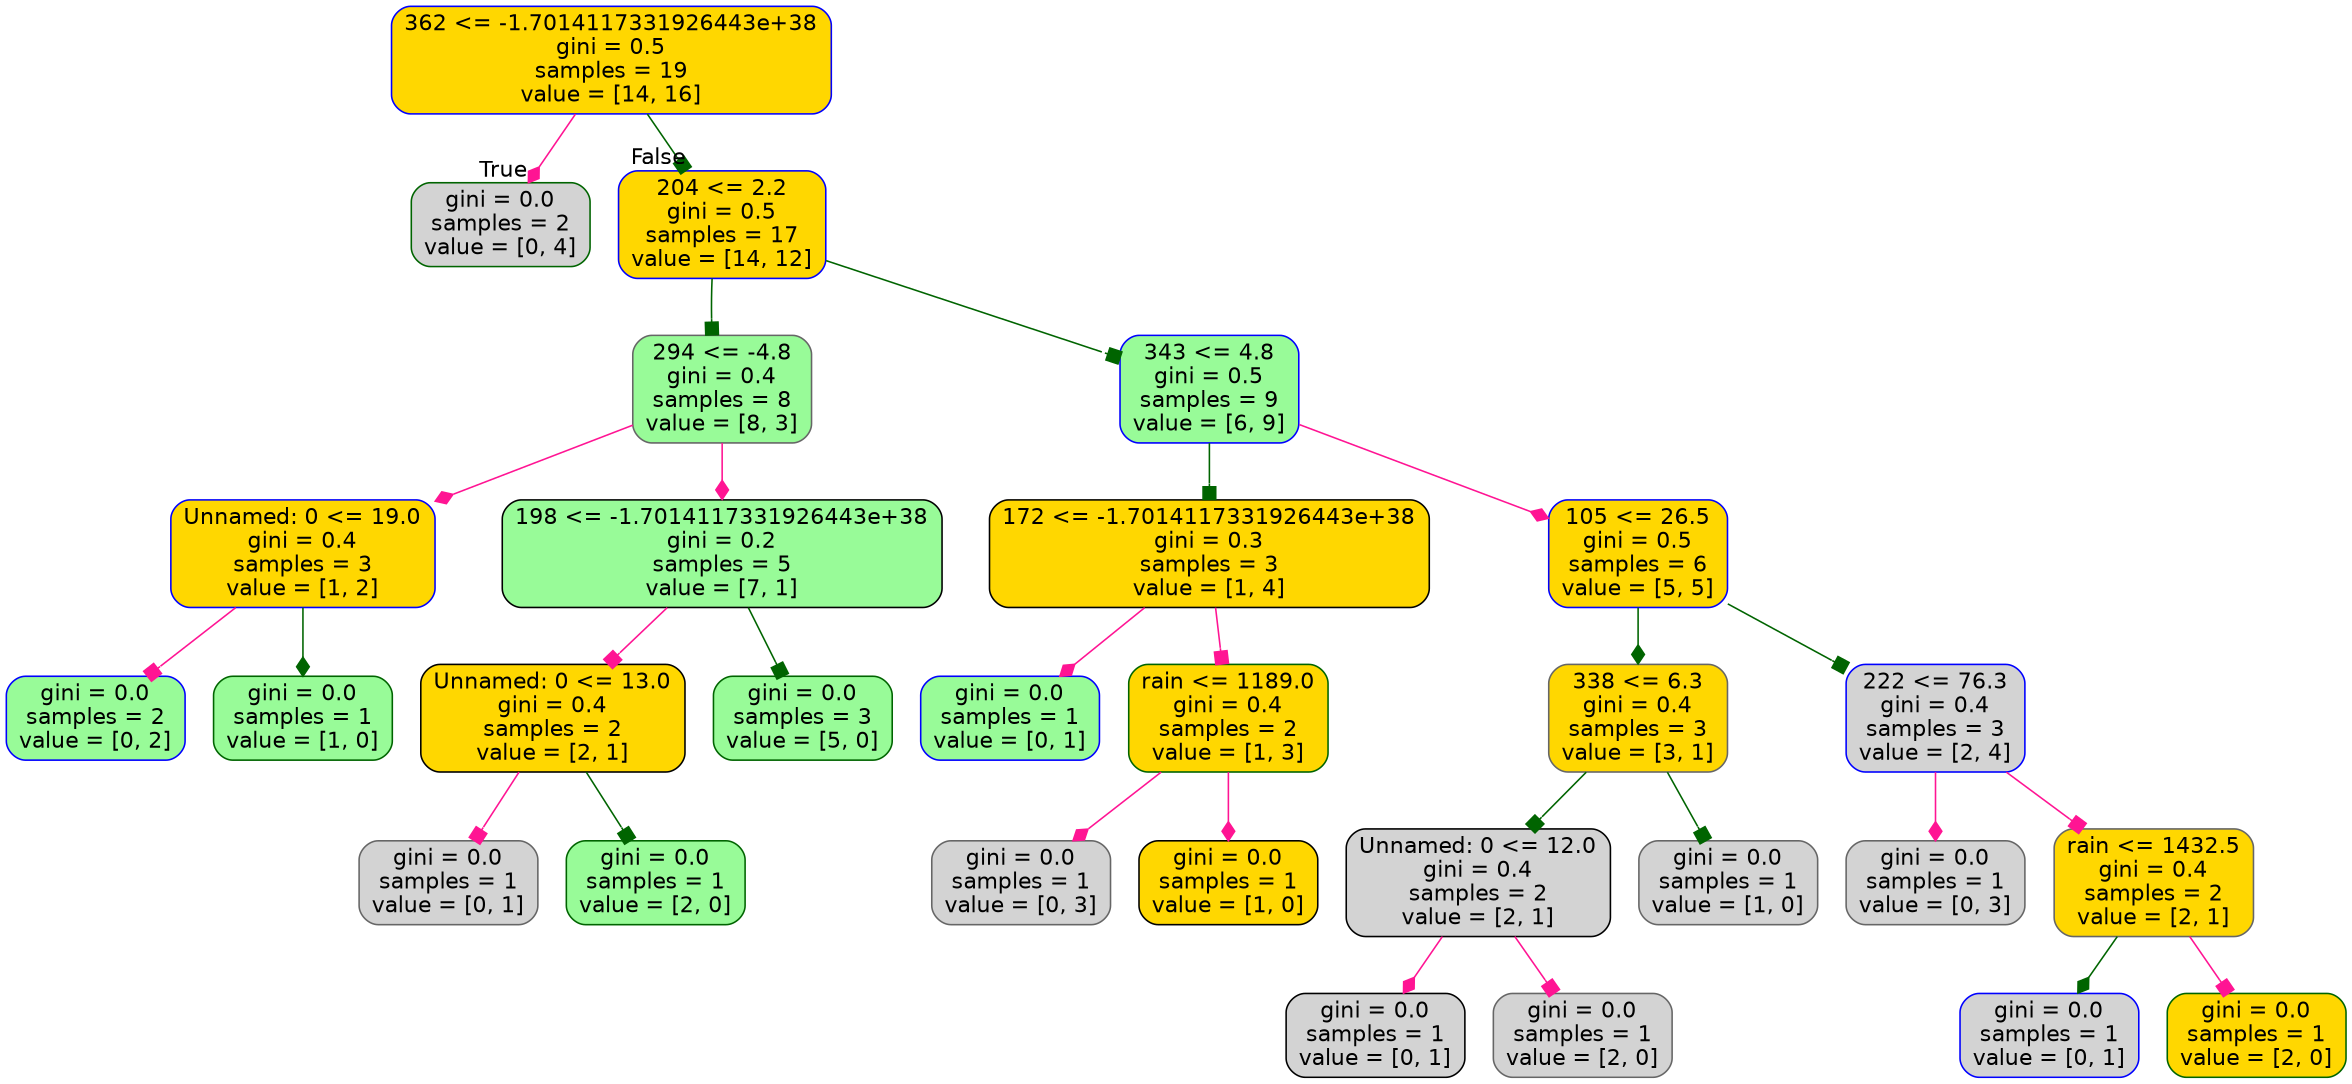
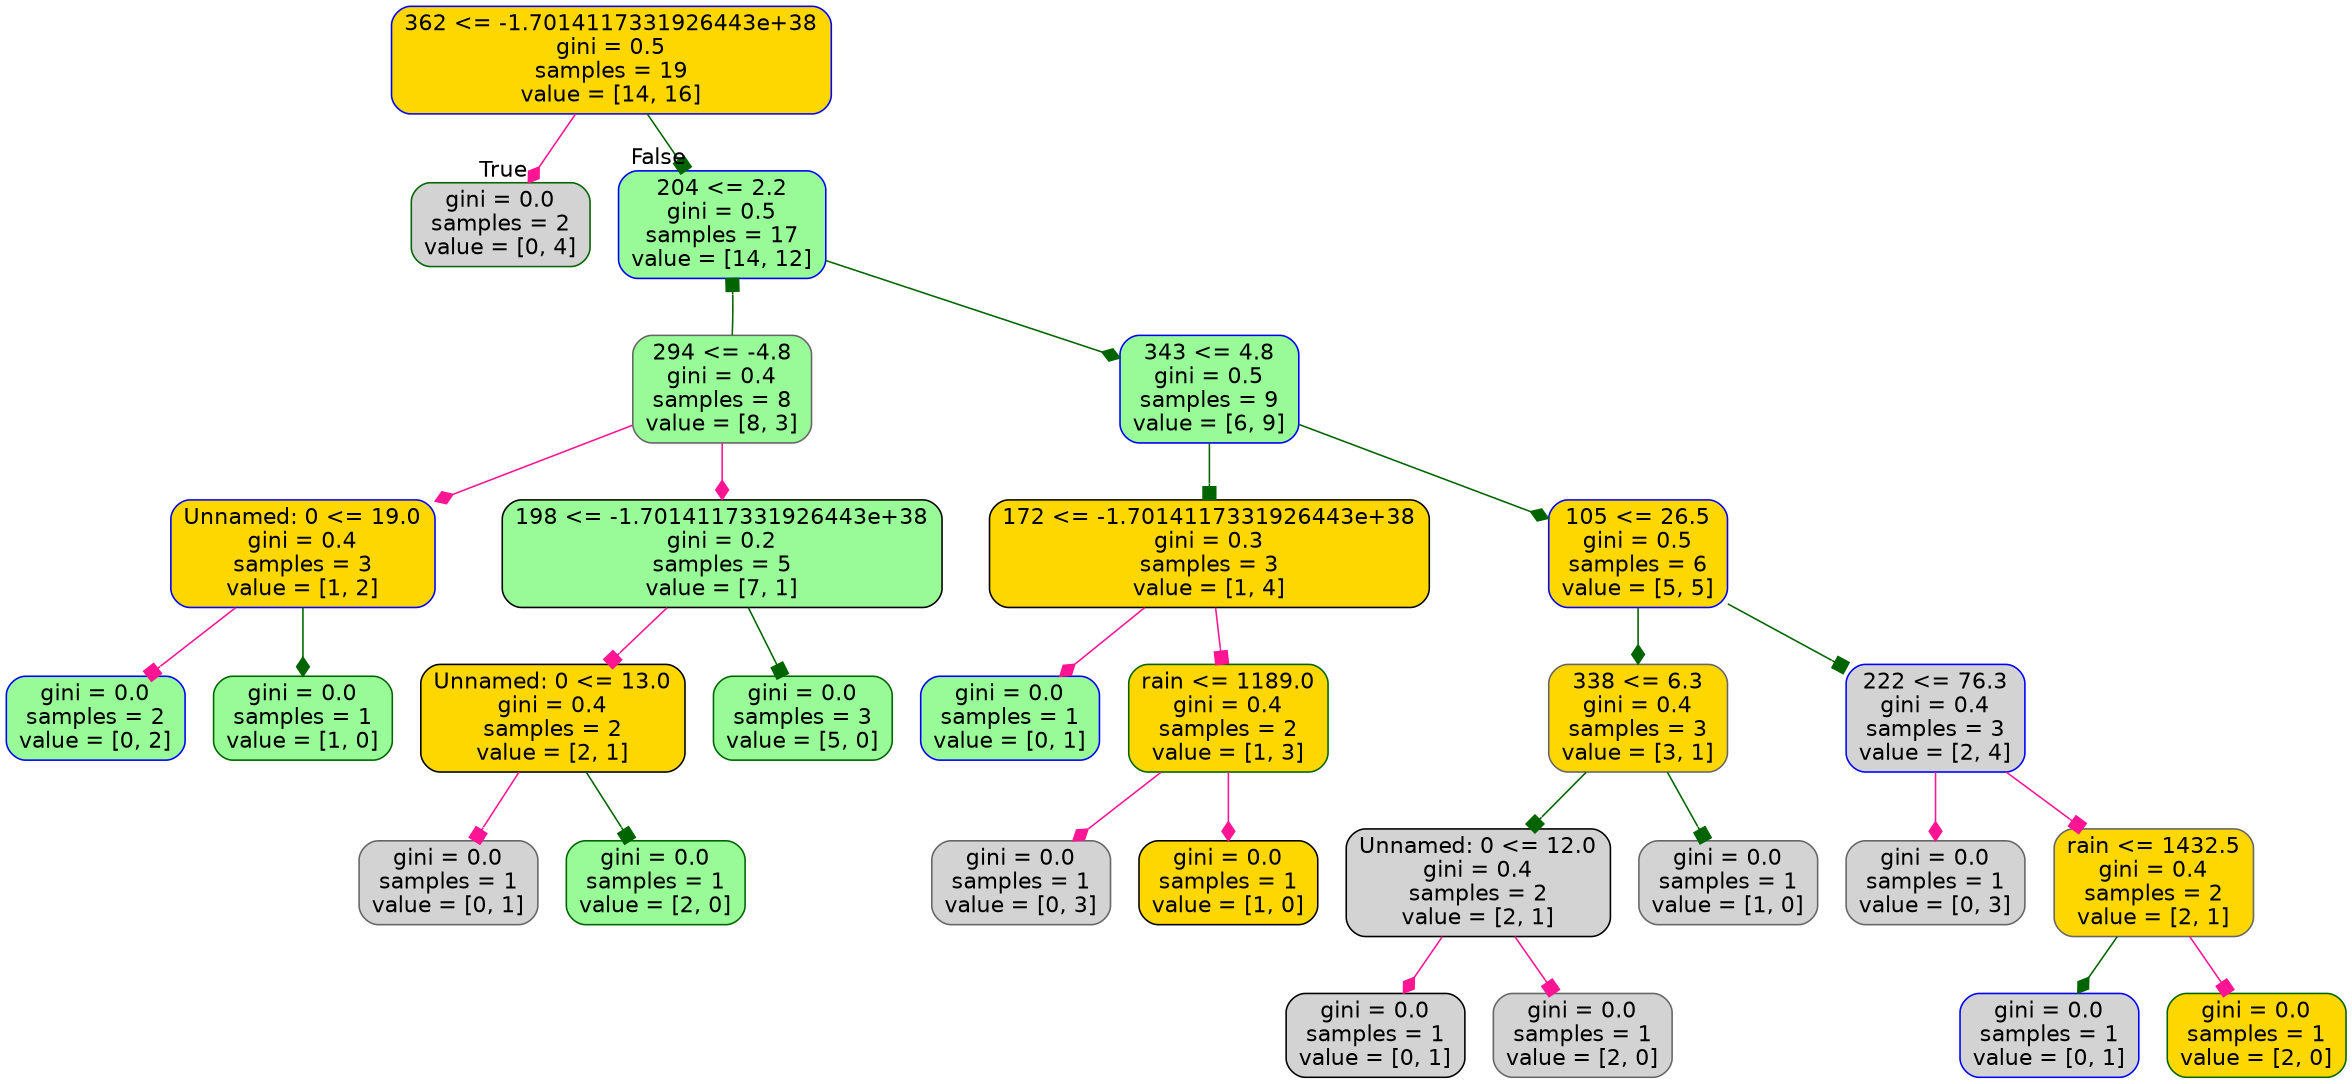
(722, 225) -> (722, 225)
(712, 299) -> (733, 315)
(964, 306) -> (964, 306)
(1415, 468) -> (1415, 468)
